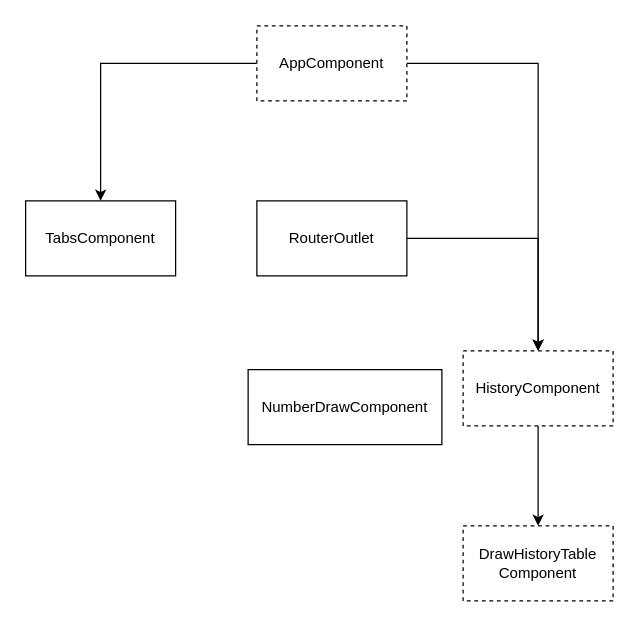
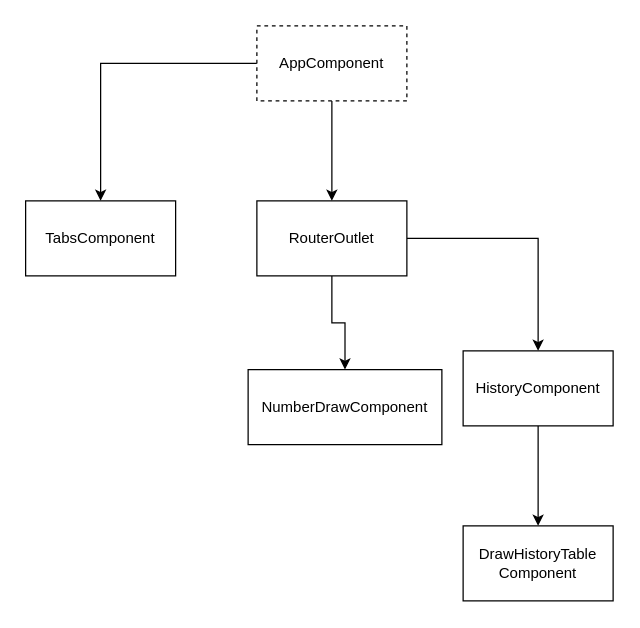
(538, 84) -> (332, 147)
none -> (334, 323)
(538, 388) -> (538, 388)
(538, 563) -> (538, 563)
